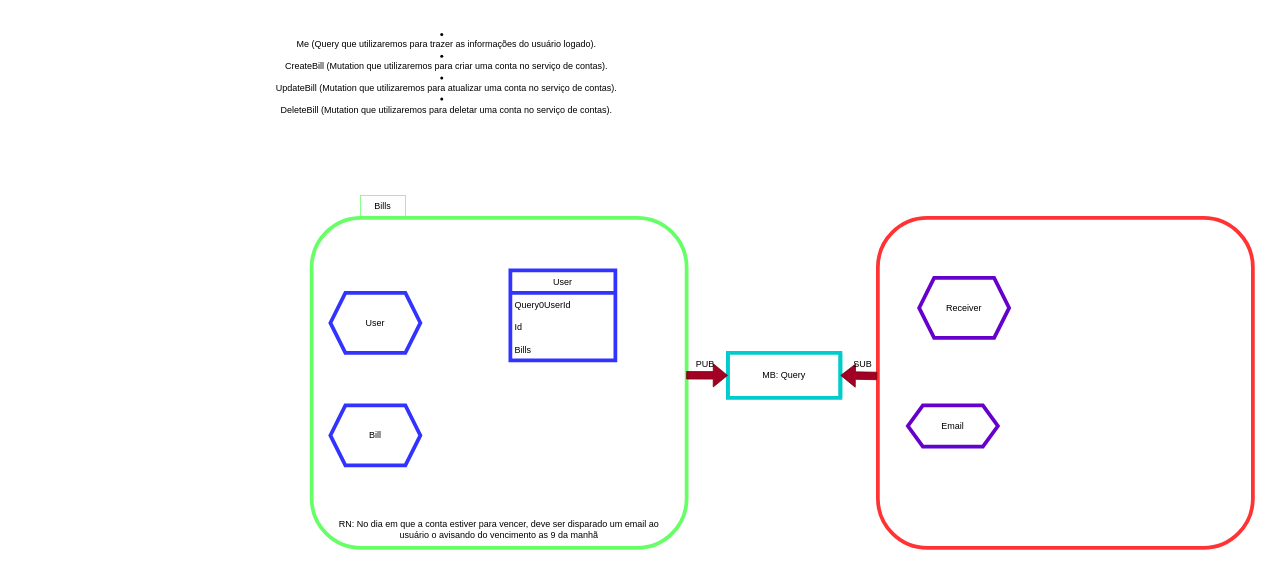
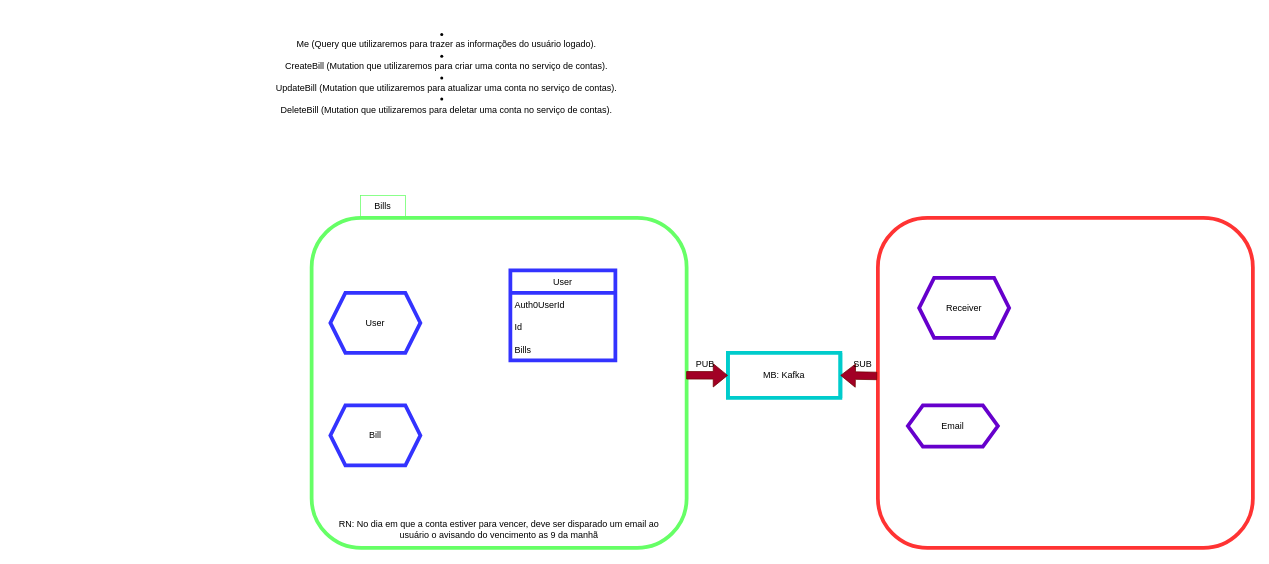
(545, 305) -> (542, 305)
(784, 375) -> (784, 375)
